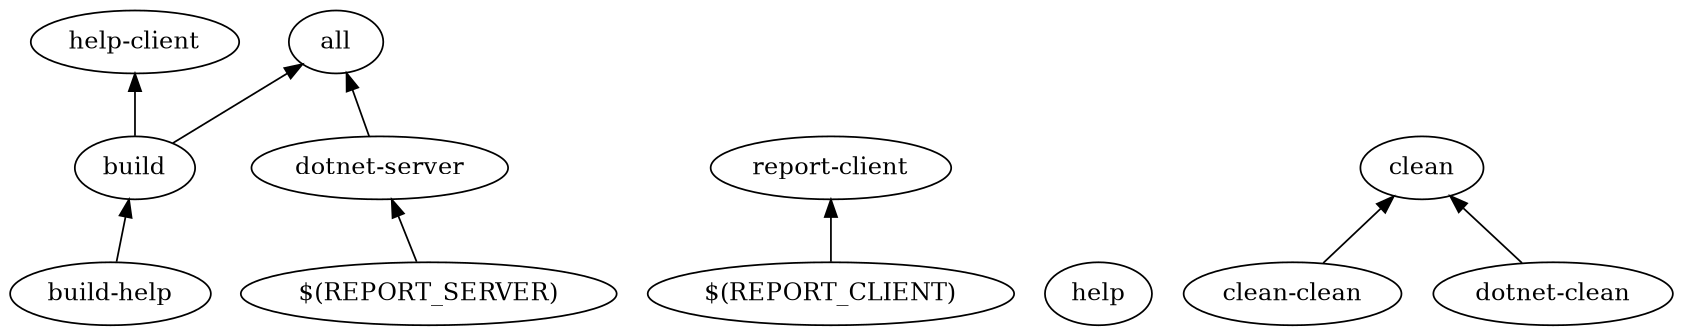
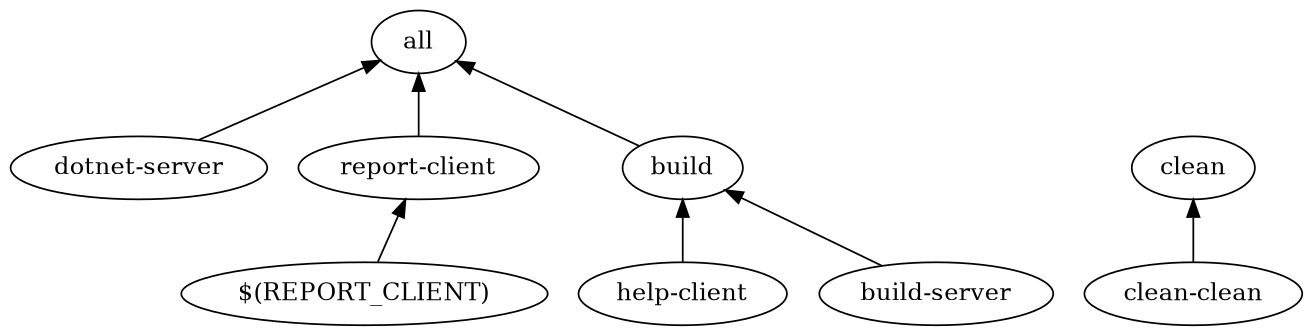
(135, 113) -> (683, 239)
none -> (419, 113)
(111, 294) -> (936, 294)
(429, 294) -> none
(1098, 294) -> none
(1553, 294) -> none
